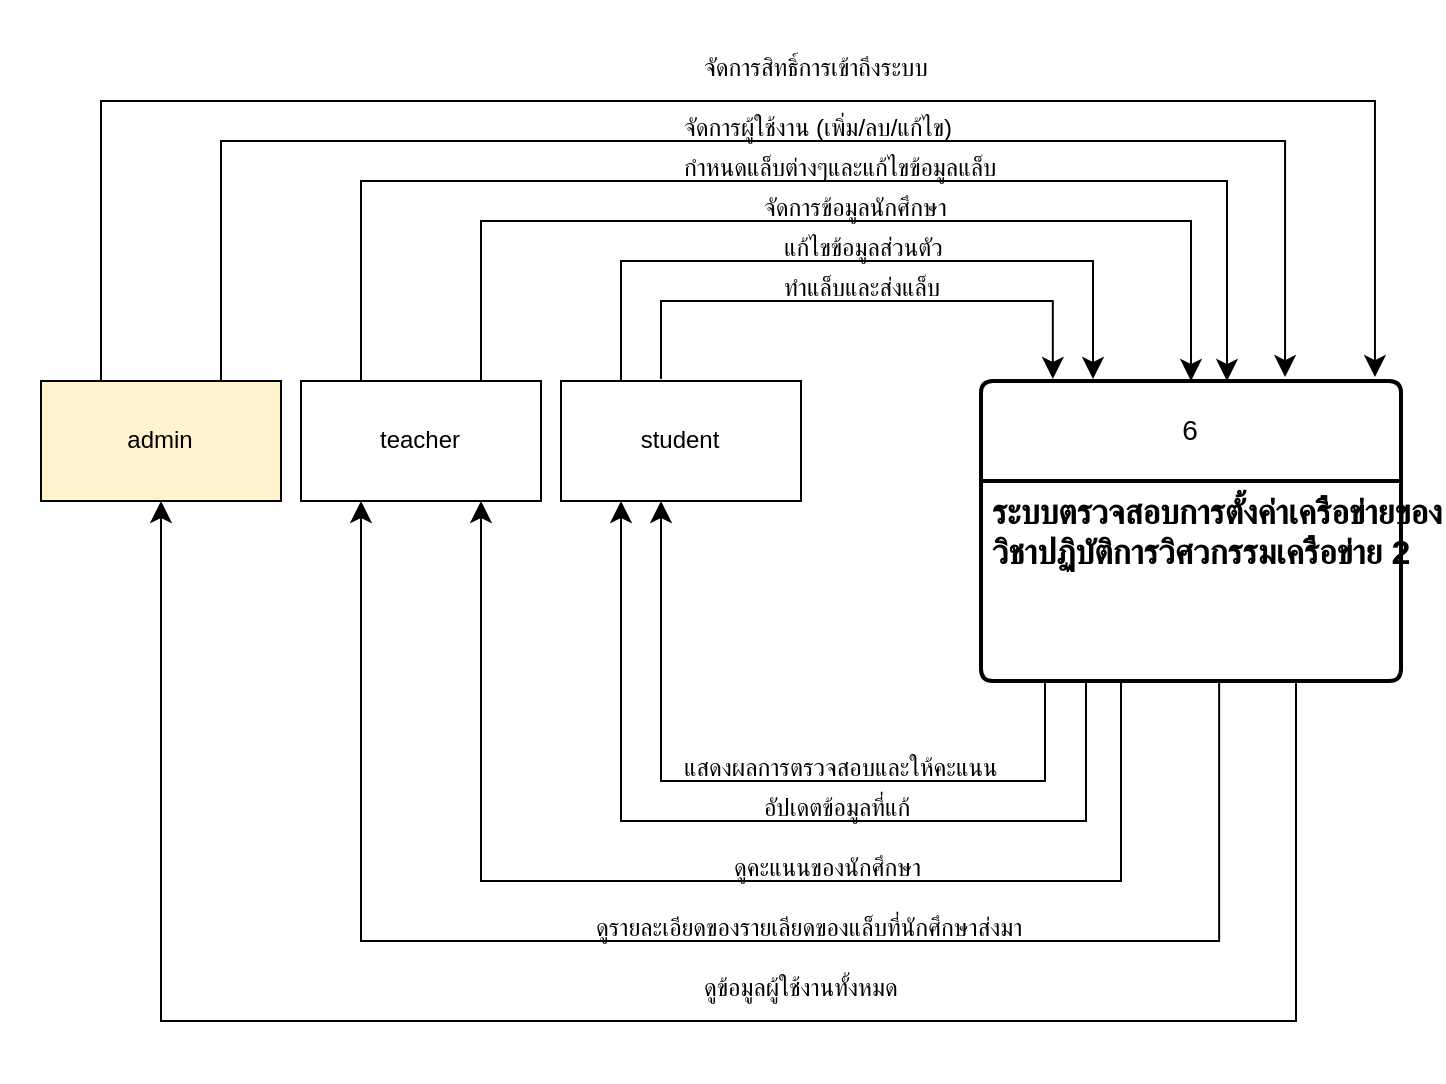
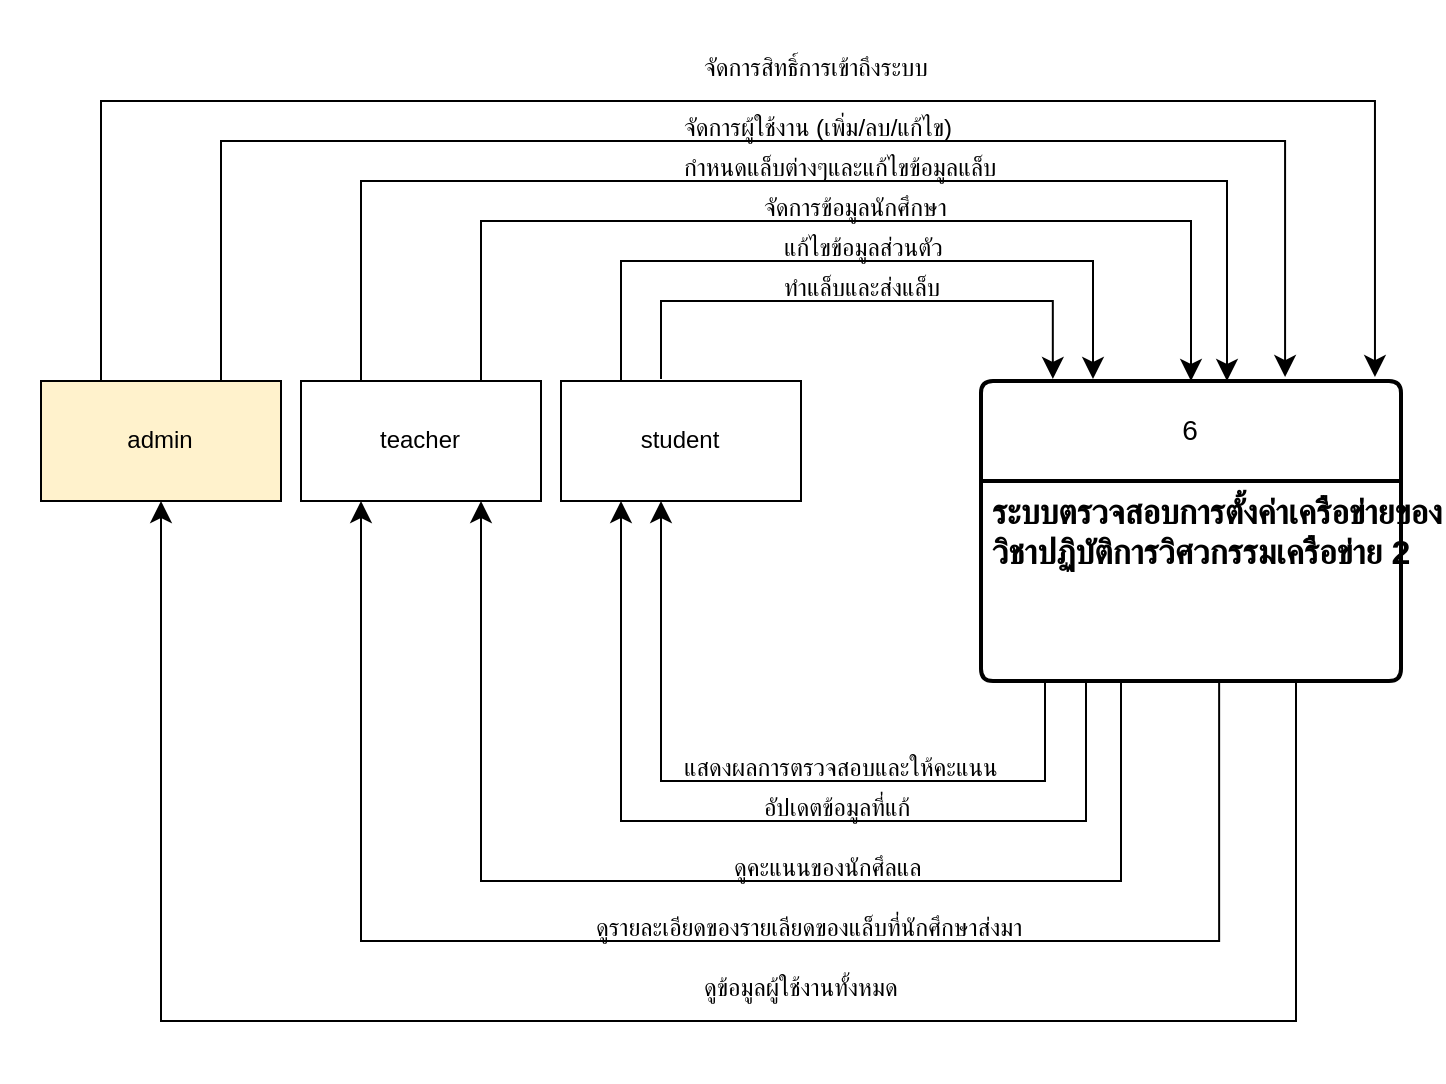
(856, 869) -> (856, 869)
